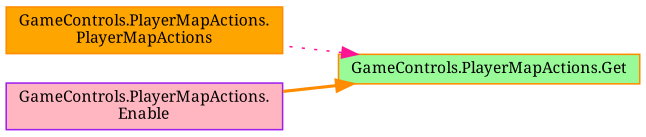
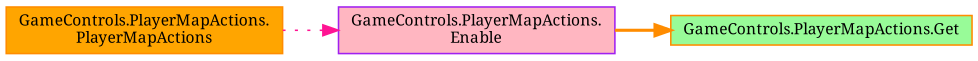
(313, 49) -> (303, 30)
